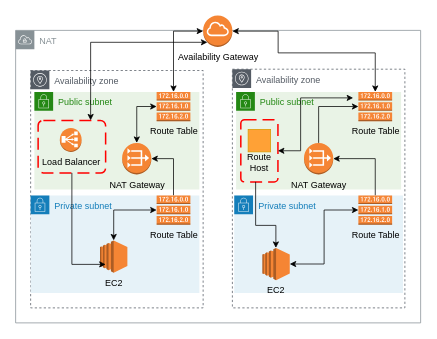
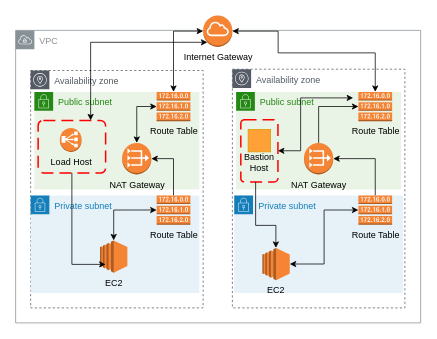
(47, 41) -> (47, 41)
(218, 58) -> (218, 58)
(259, 162) -> (259, 162)
(71, 163) -> (71, 163)
